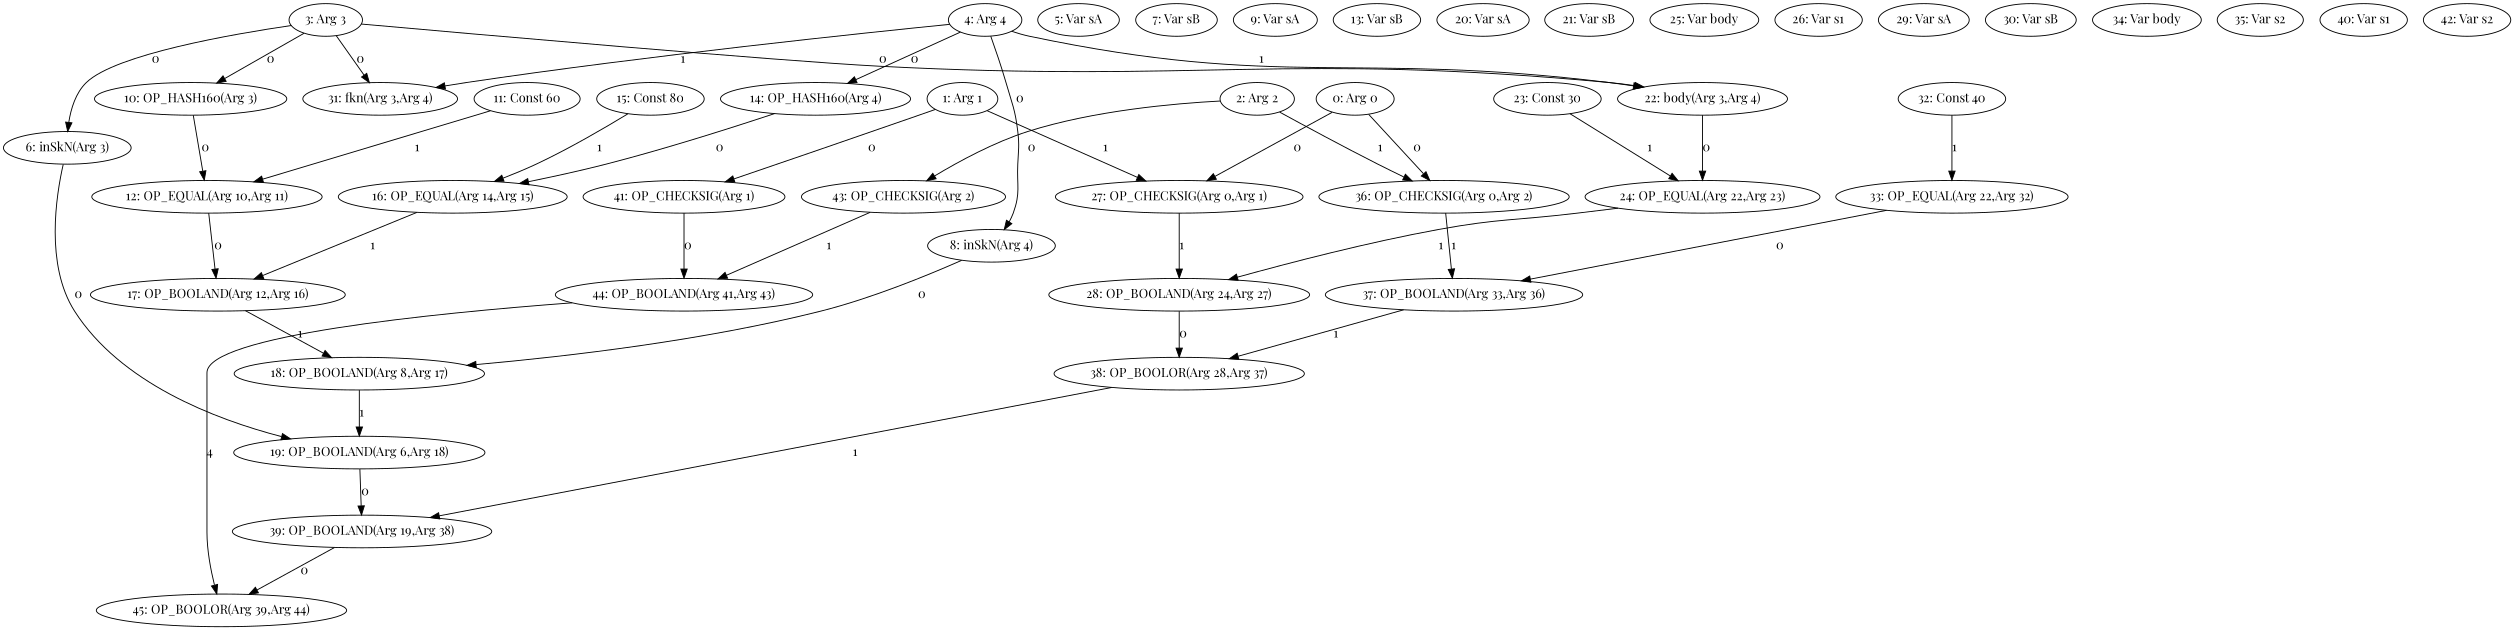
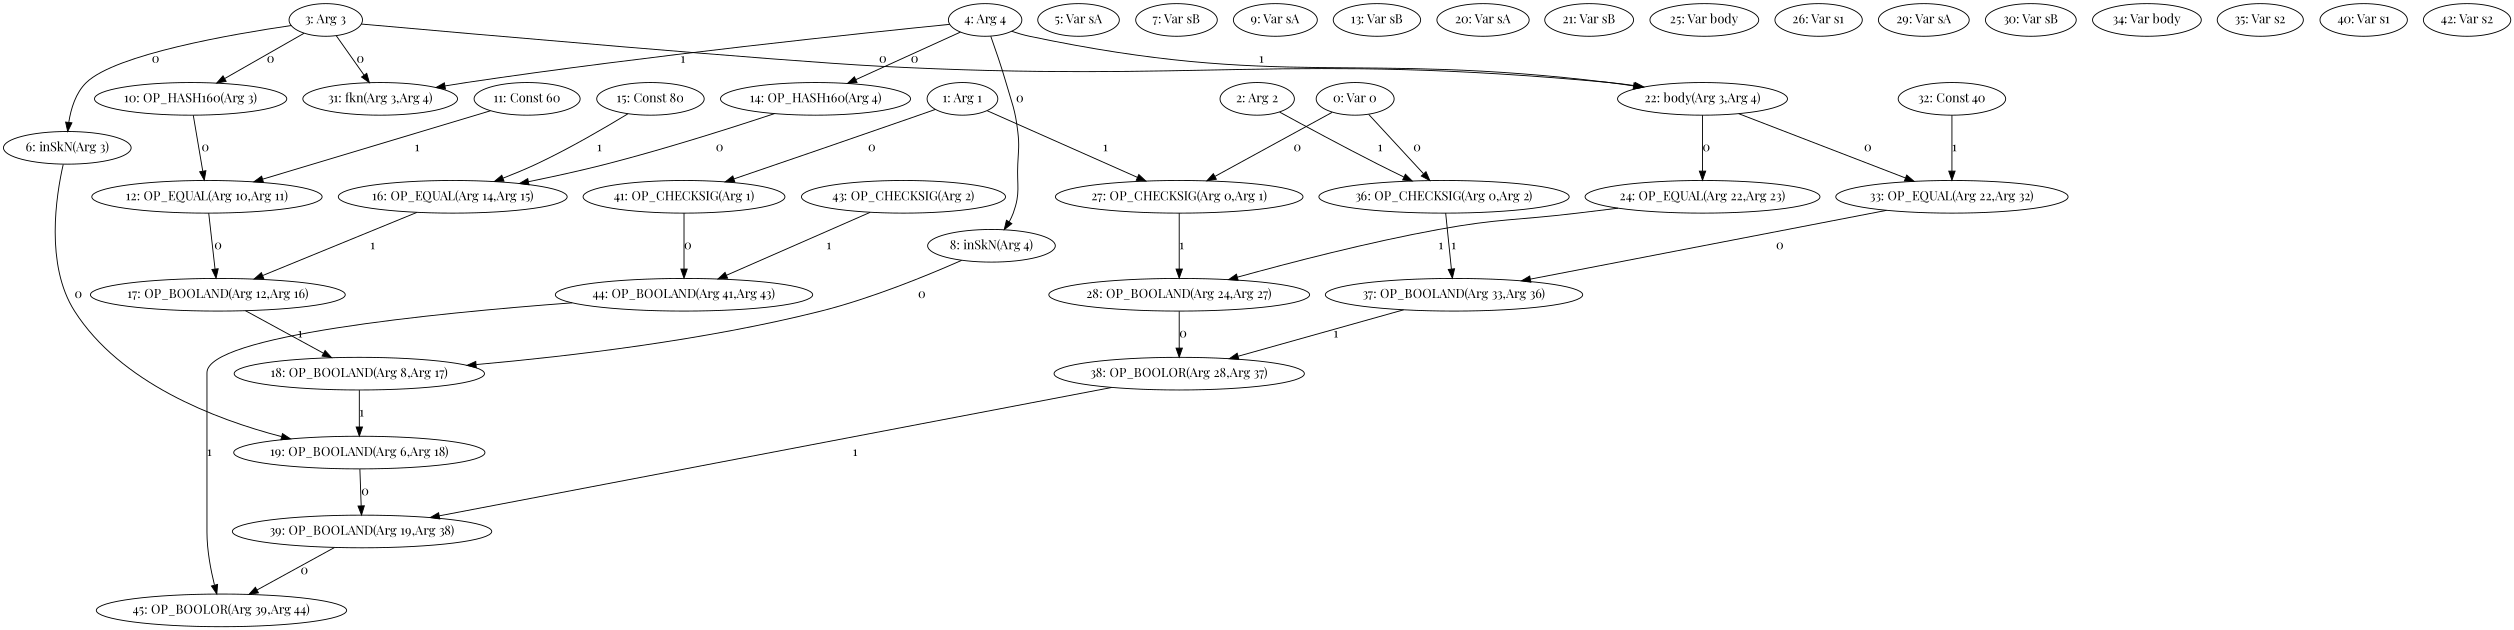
(1355, 99) -> (1355, 99)
(1547, 99) -> none
(1072, 120) -> none
none -> (1822, 146)
(210, 453) -> (210, 453)
